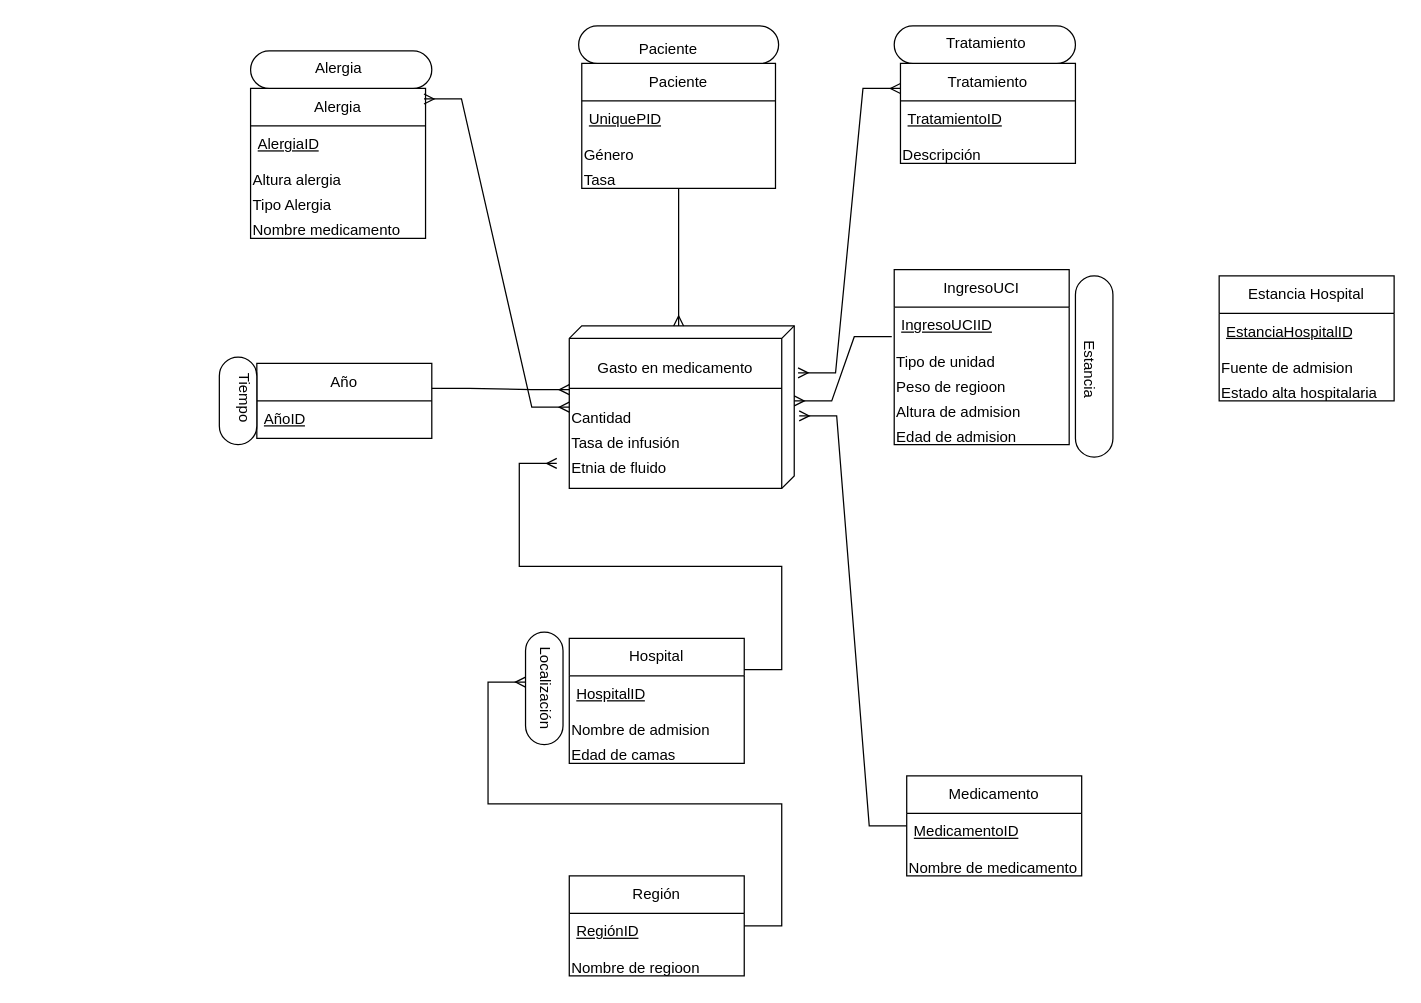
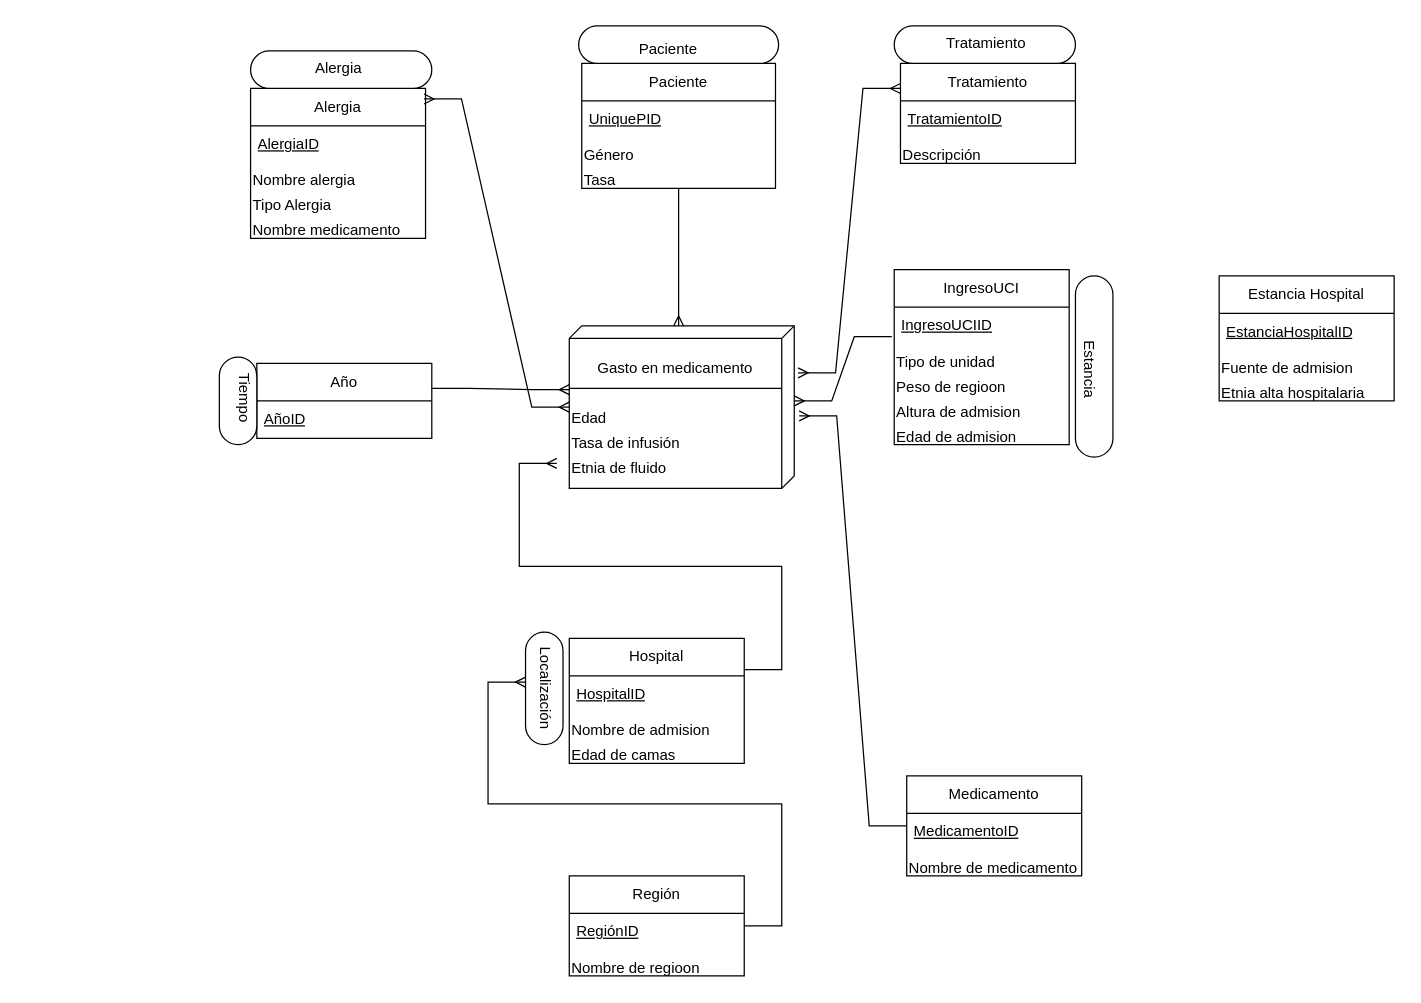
(304, 181) -> (306, 181)
(1308, 402) -> (1305, 393)
(604, 418) -> (589, 418)
